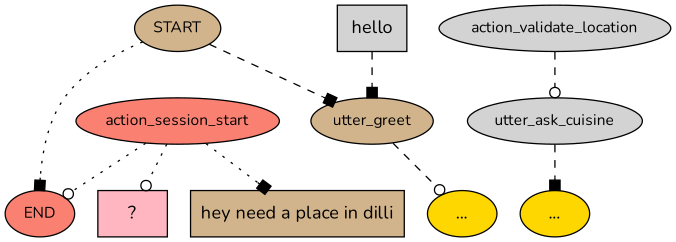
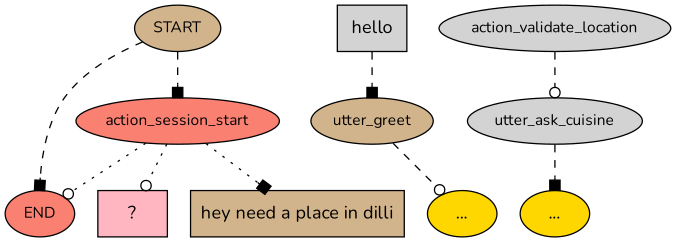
(266, 71) -> (178, 68)
(68, 93) -> (68, 93)
